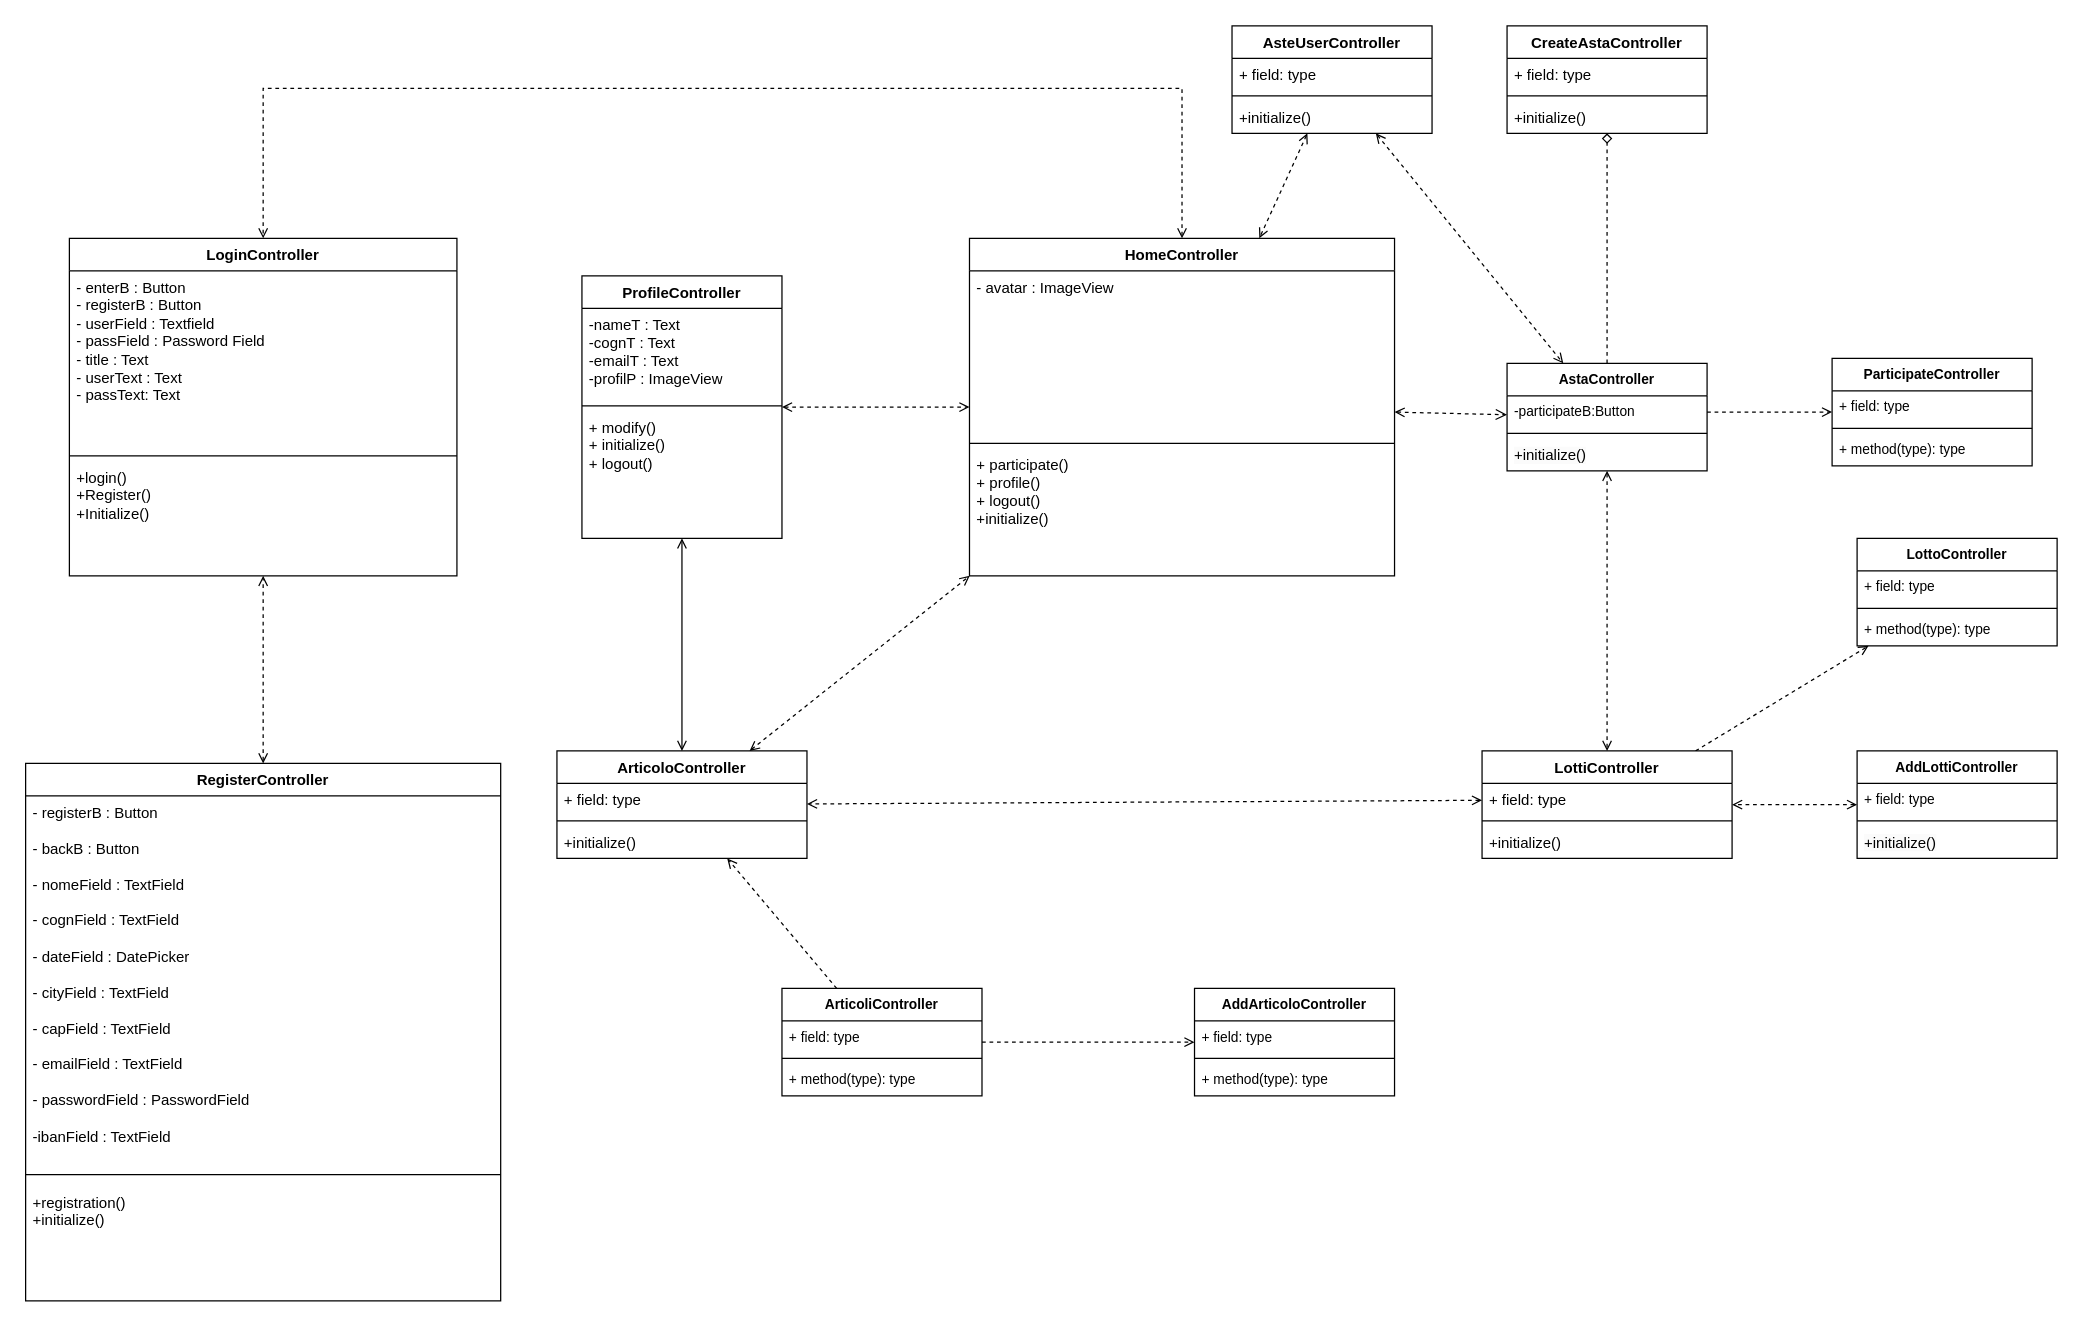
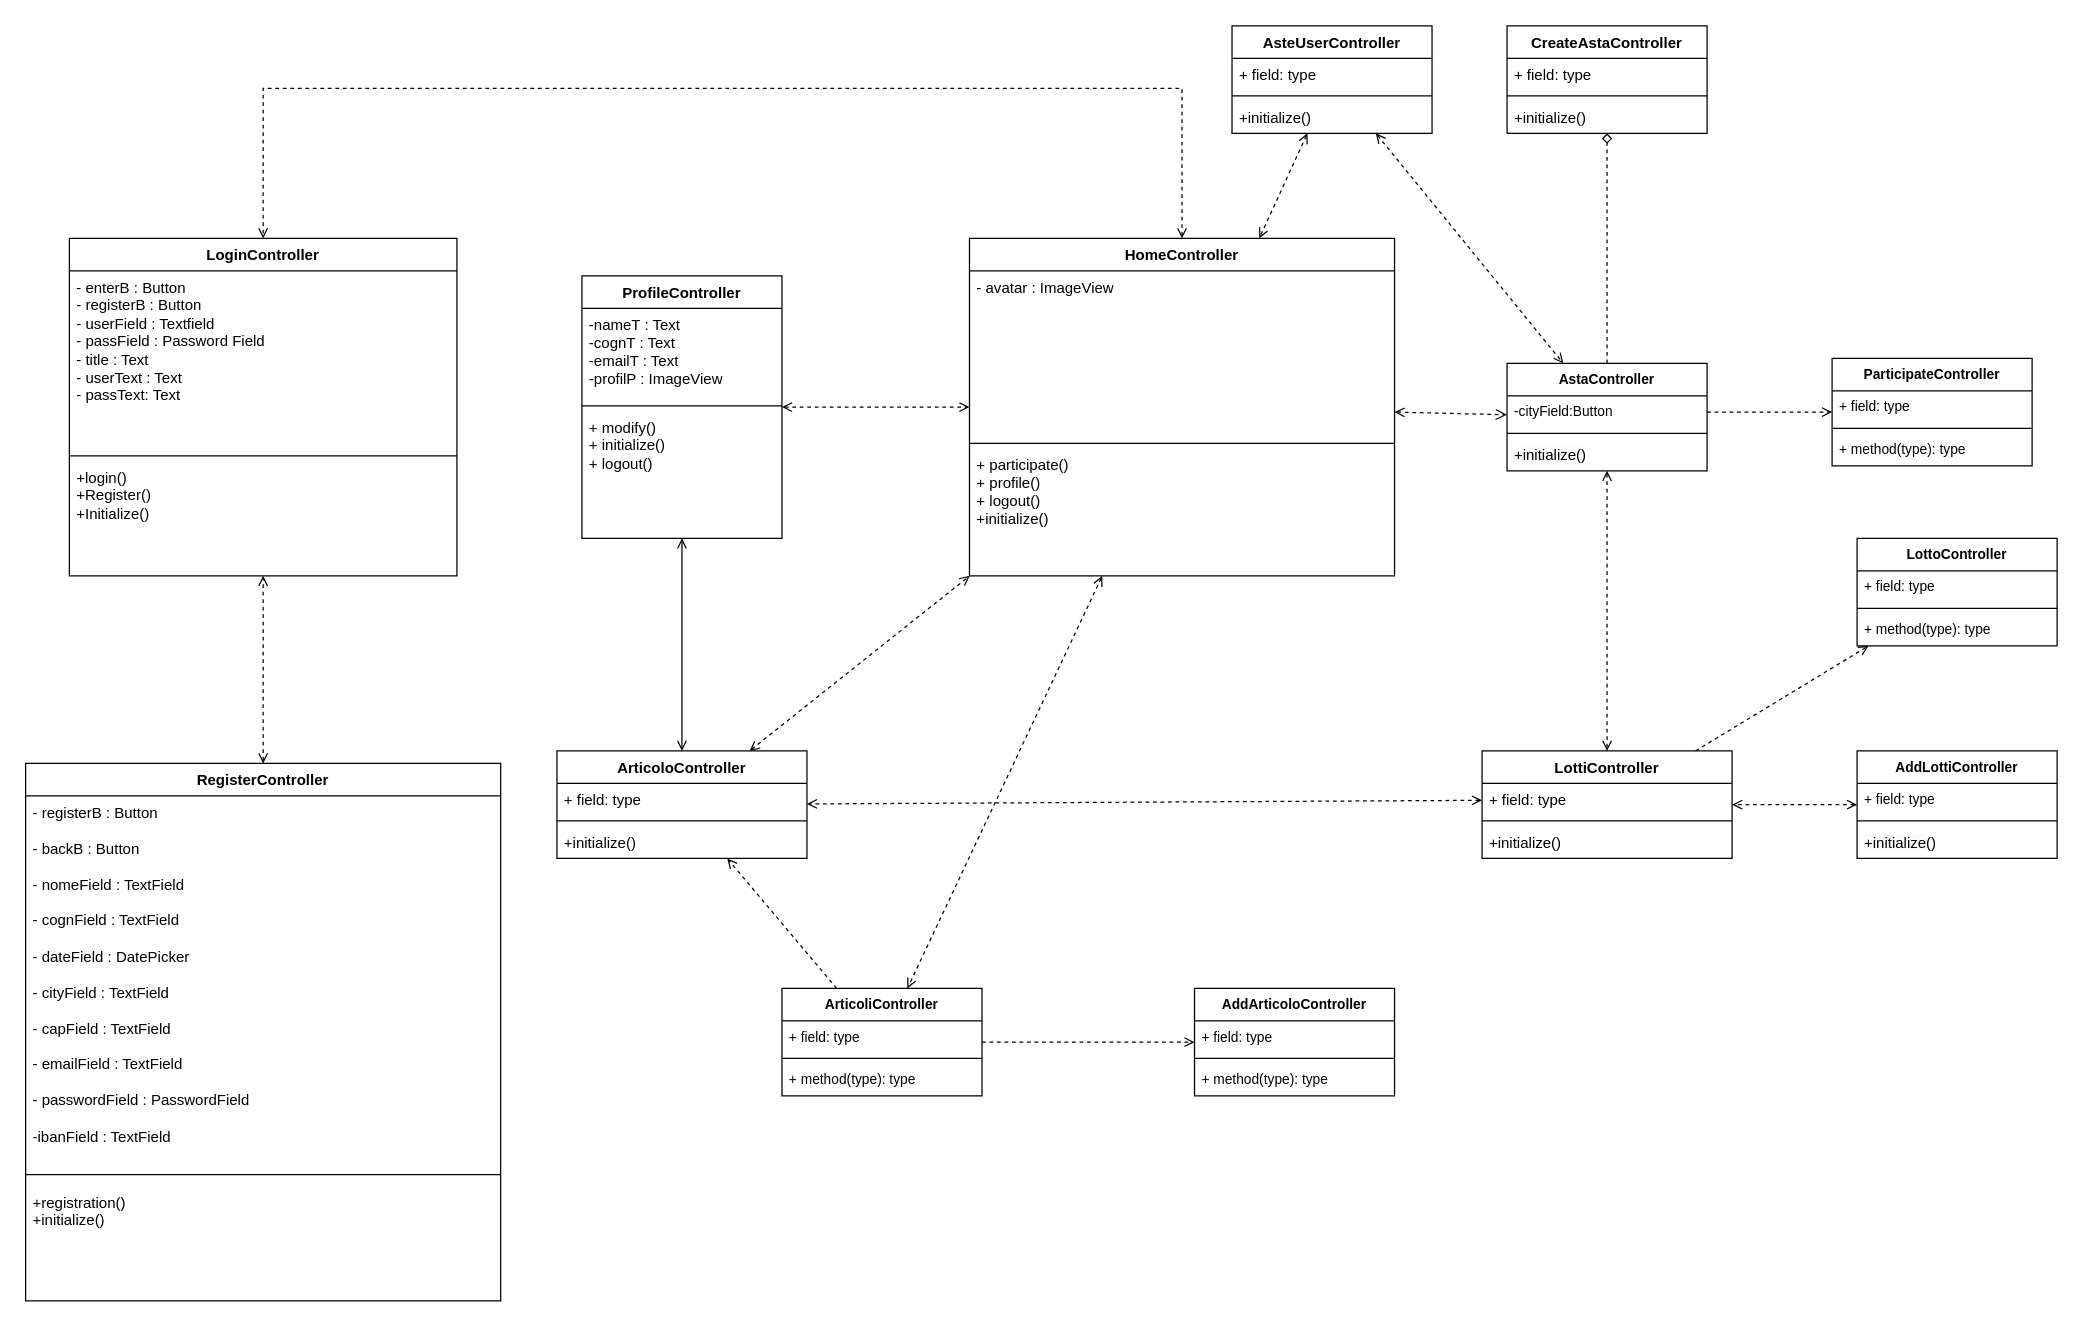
(1586, 413) -> (1573, 413)
none -> (1005, 782)
